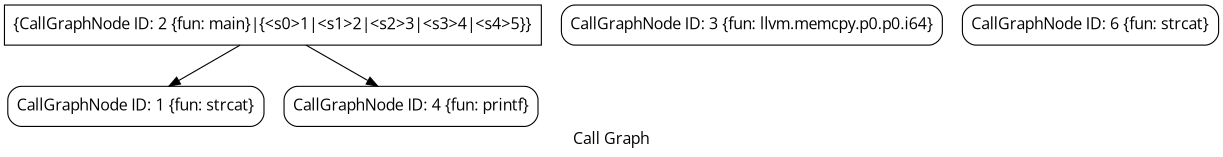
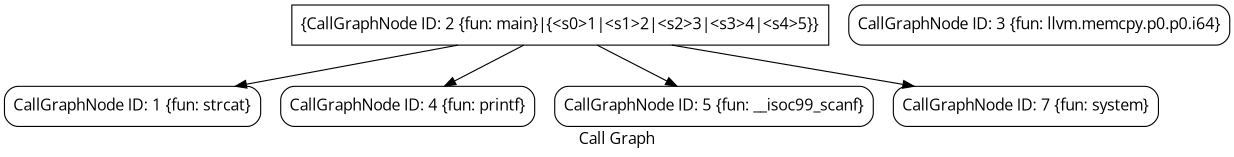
(1090, 25) -> none
none -> (714, 106)
none -> (1026, 106)
